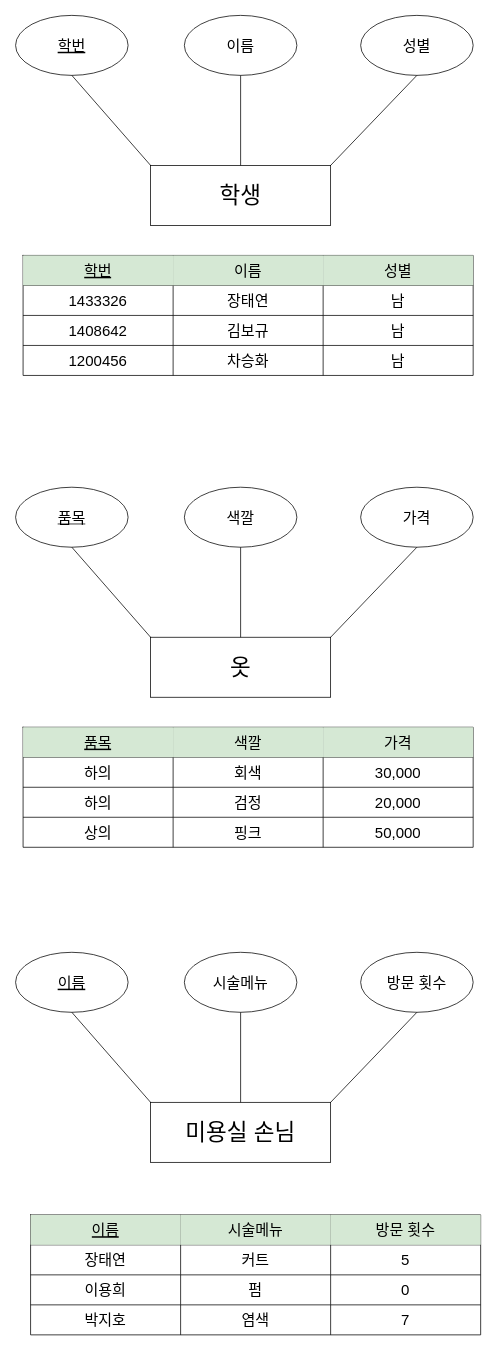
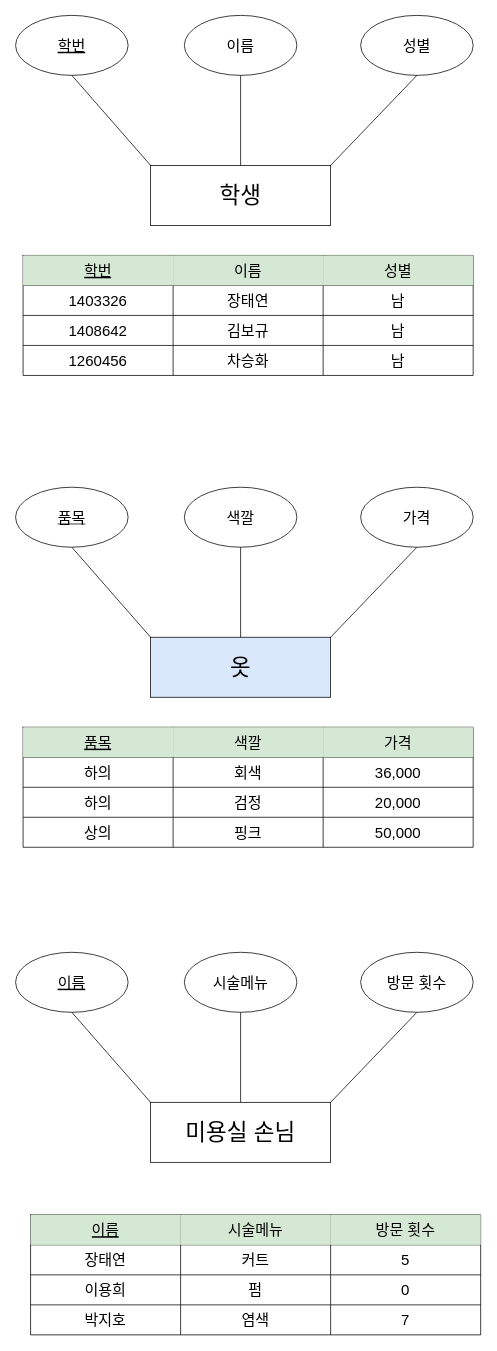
(98, 300) -> (98, 300)
(98, 360) -> (98, 360)
(240, 667) -> (240, 667)
(398, 772) -> (398, 772)
